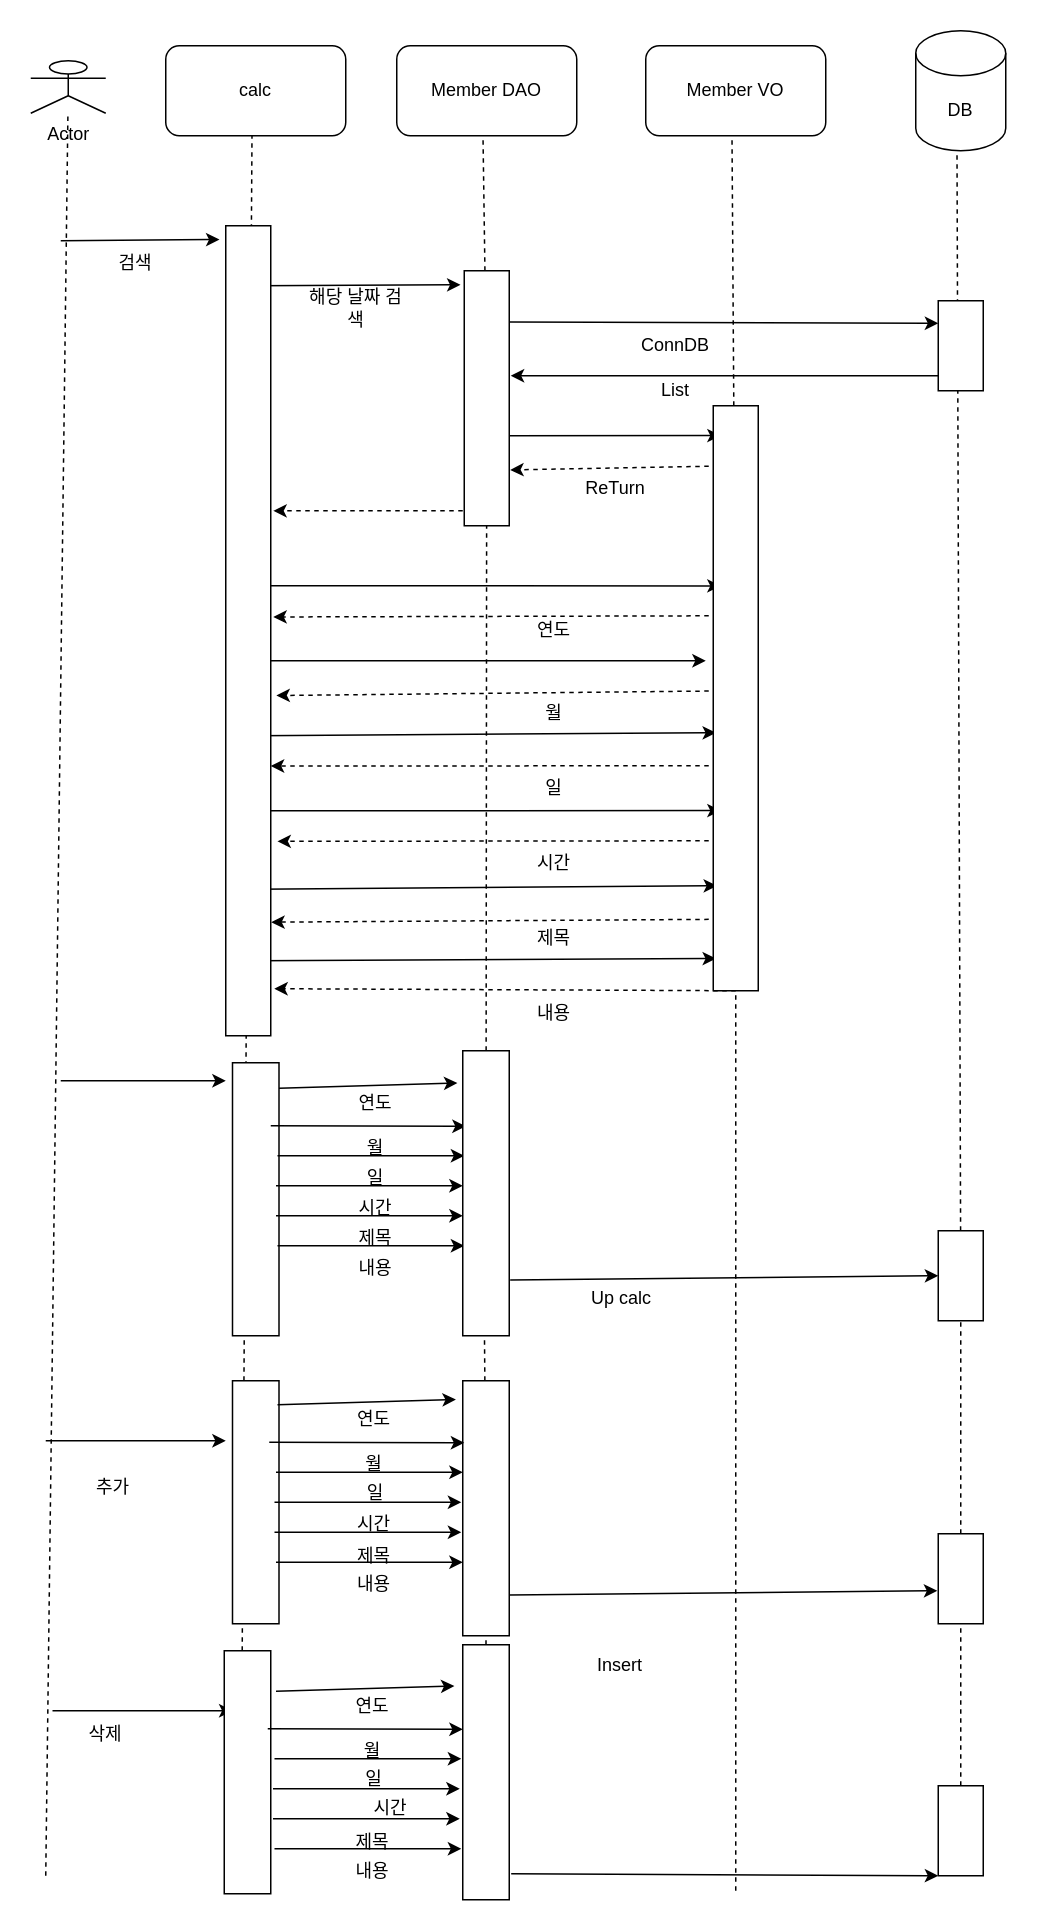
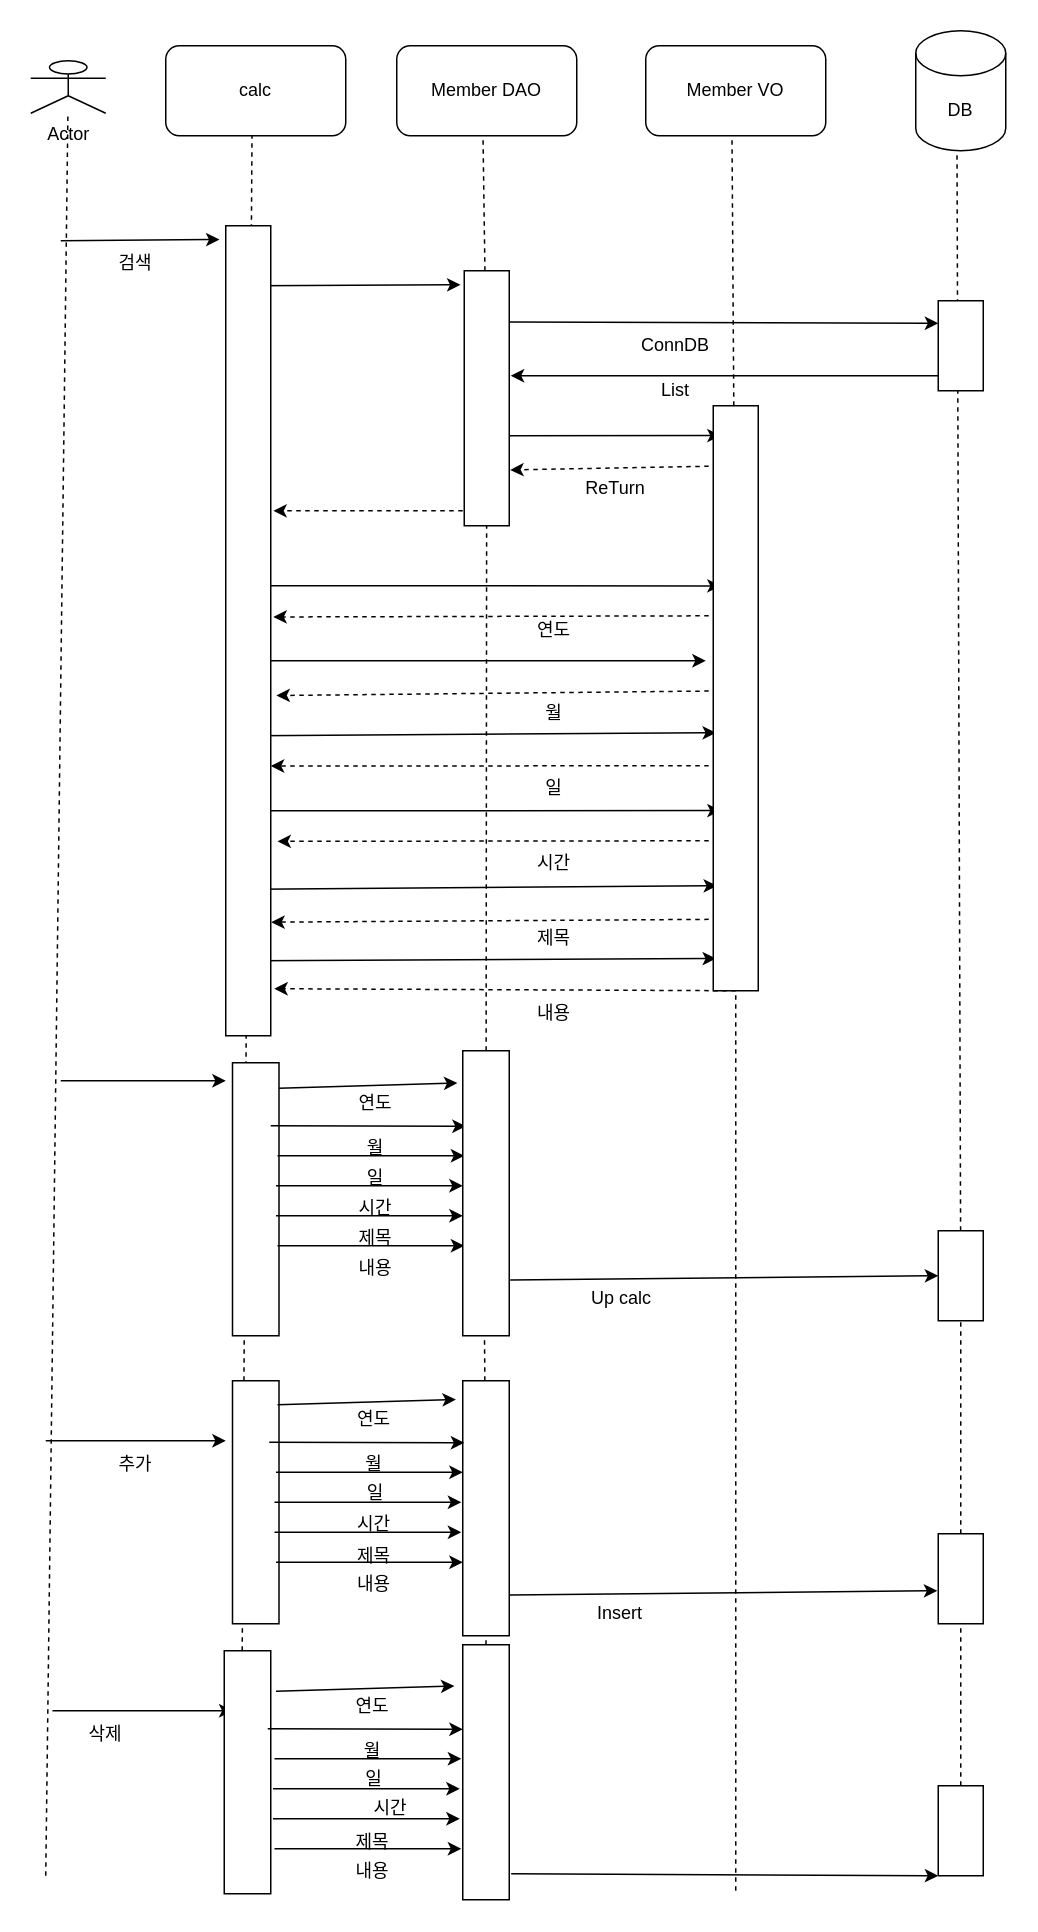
(356, 308) -> none
(113, 1487) -> (136, 1465)
(621, 1666) -> (621, 1613)
